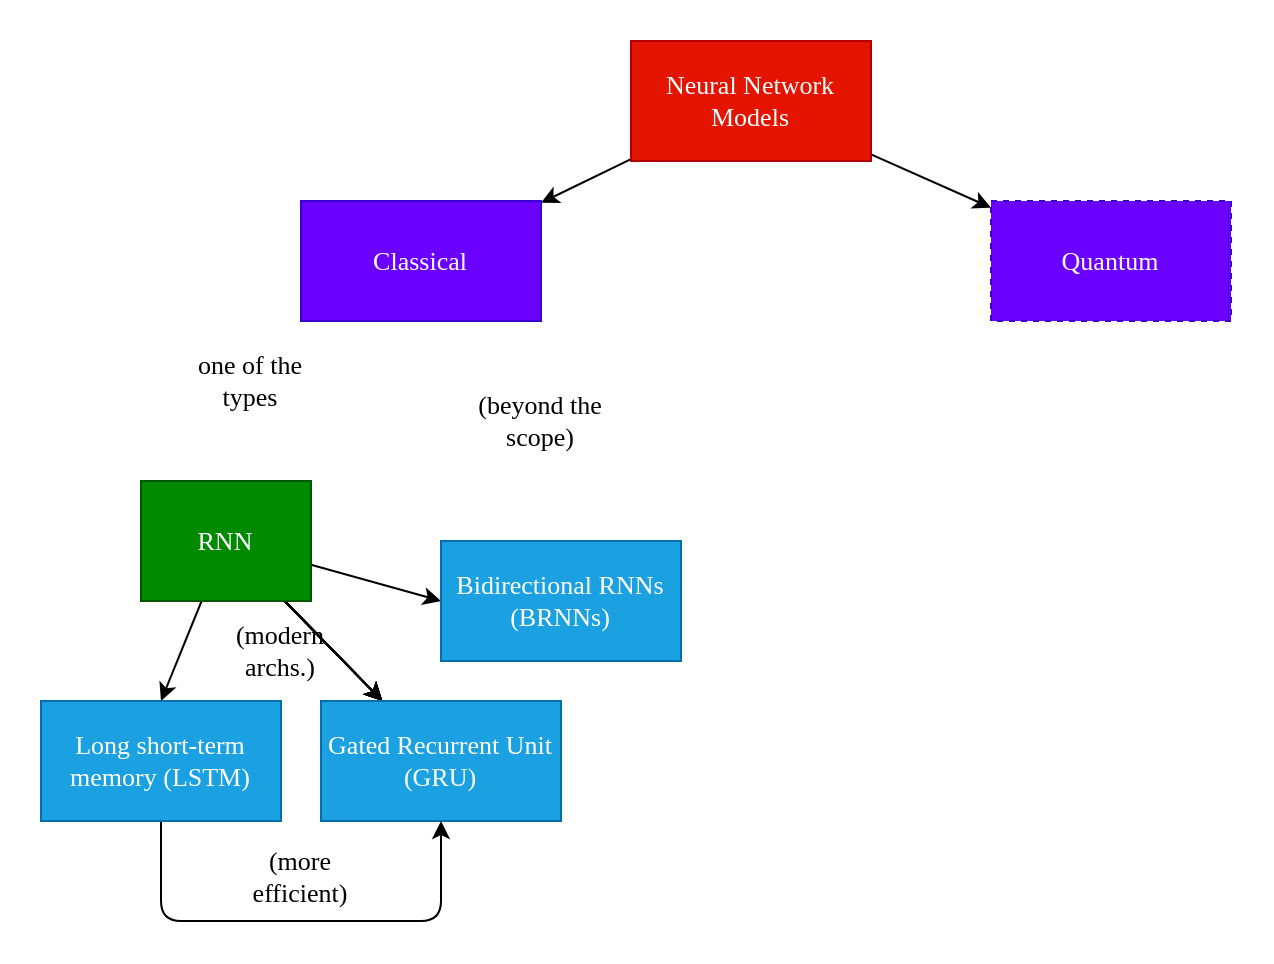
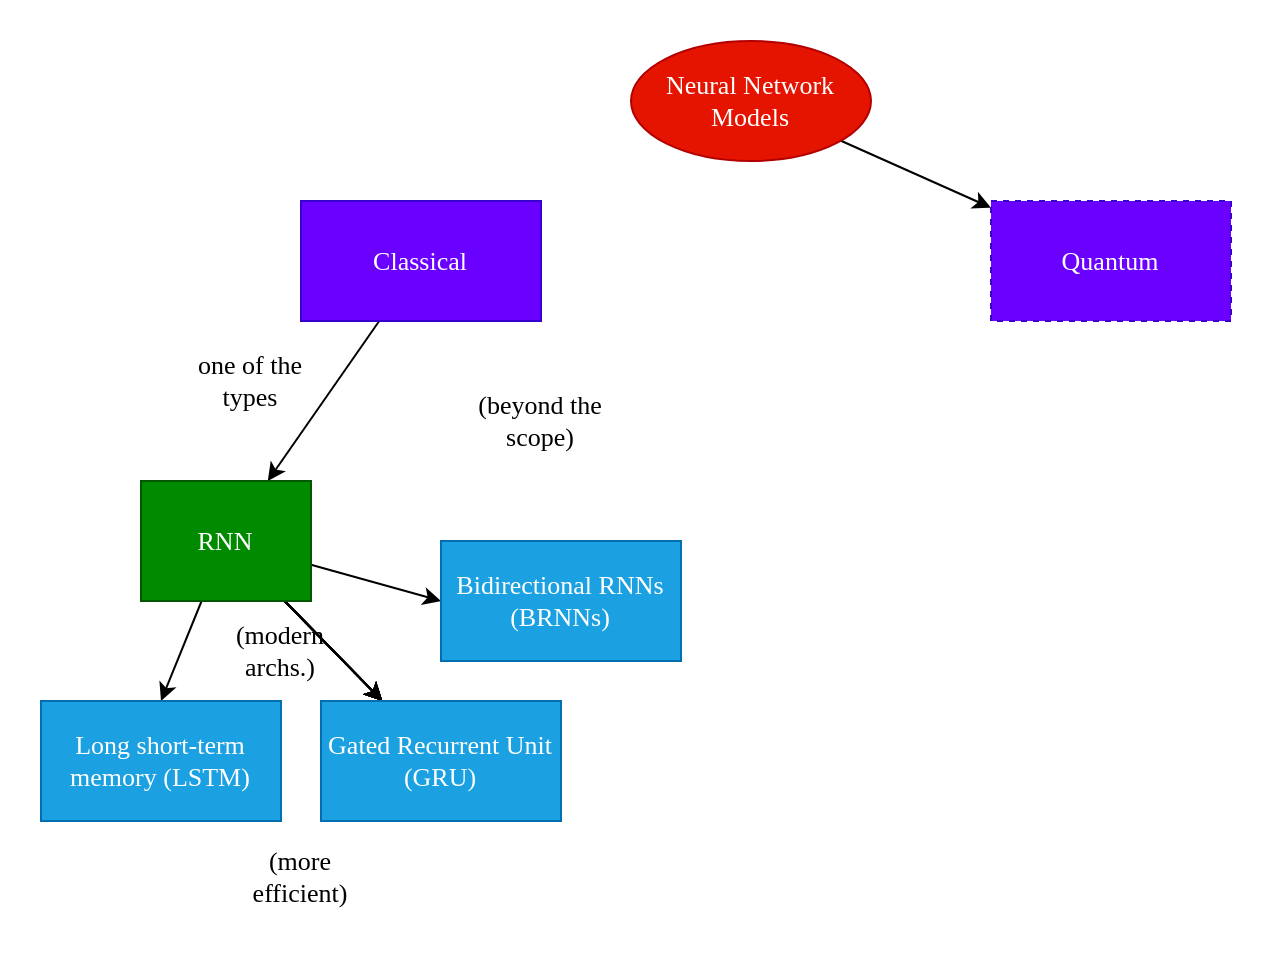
(751, 101) -> (751, 101)
(592, 178) -> none
none -> (327, 396)
(294, 921) -> none
